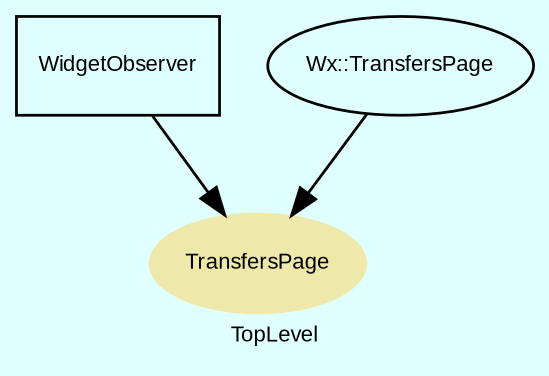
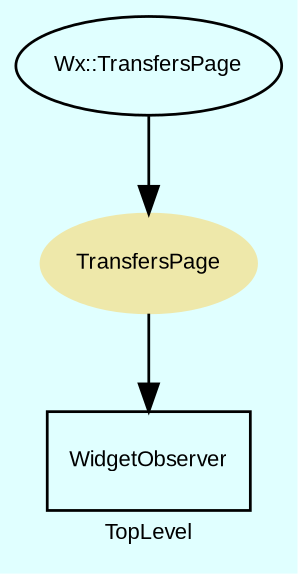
(181, 154) -> (149, 349)
